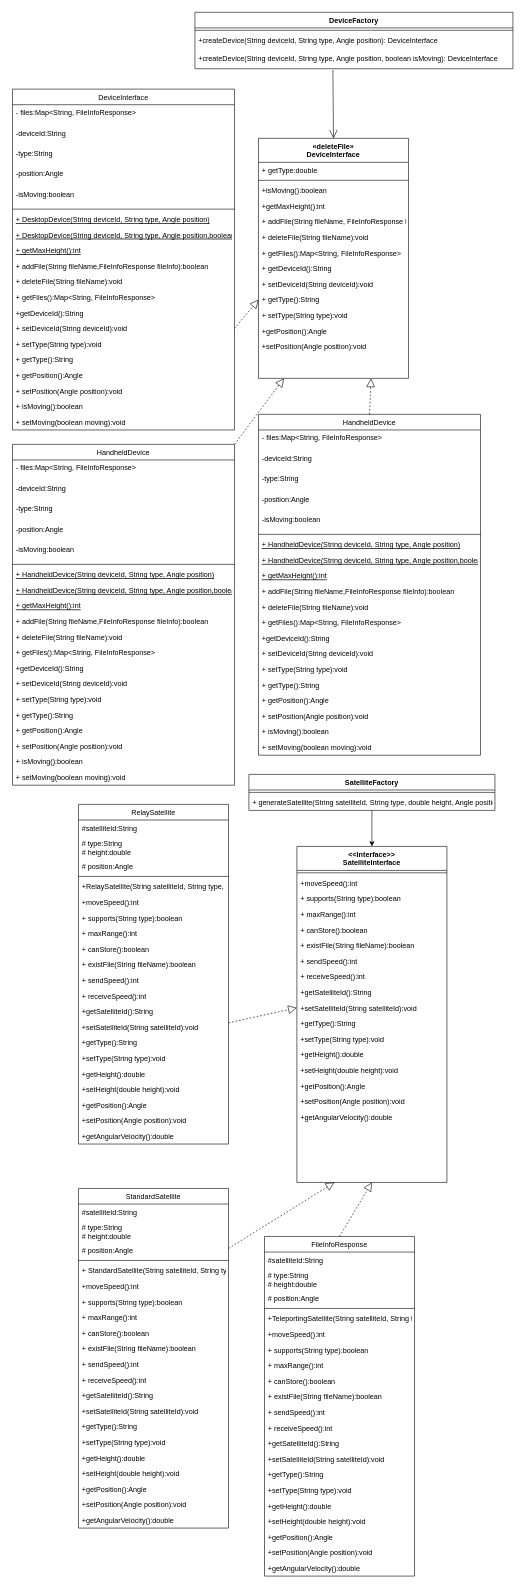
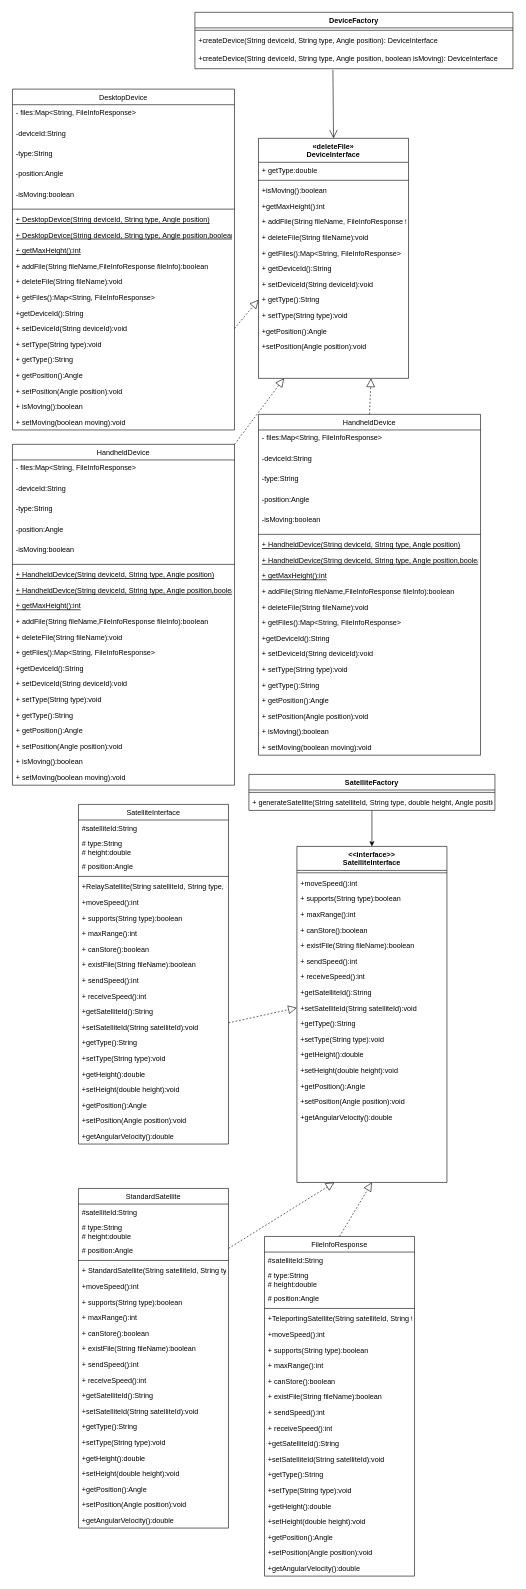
(123, 97) -> (123, 97)
(153, 812) -> (153, 812)
